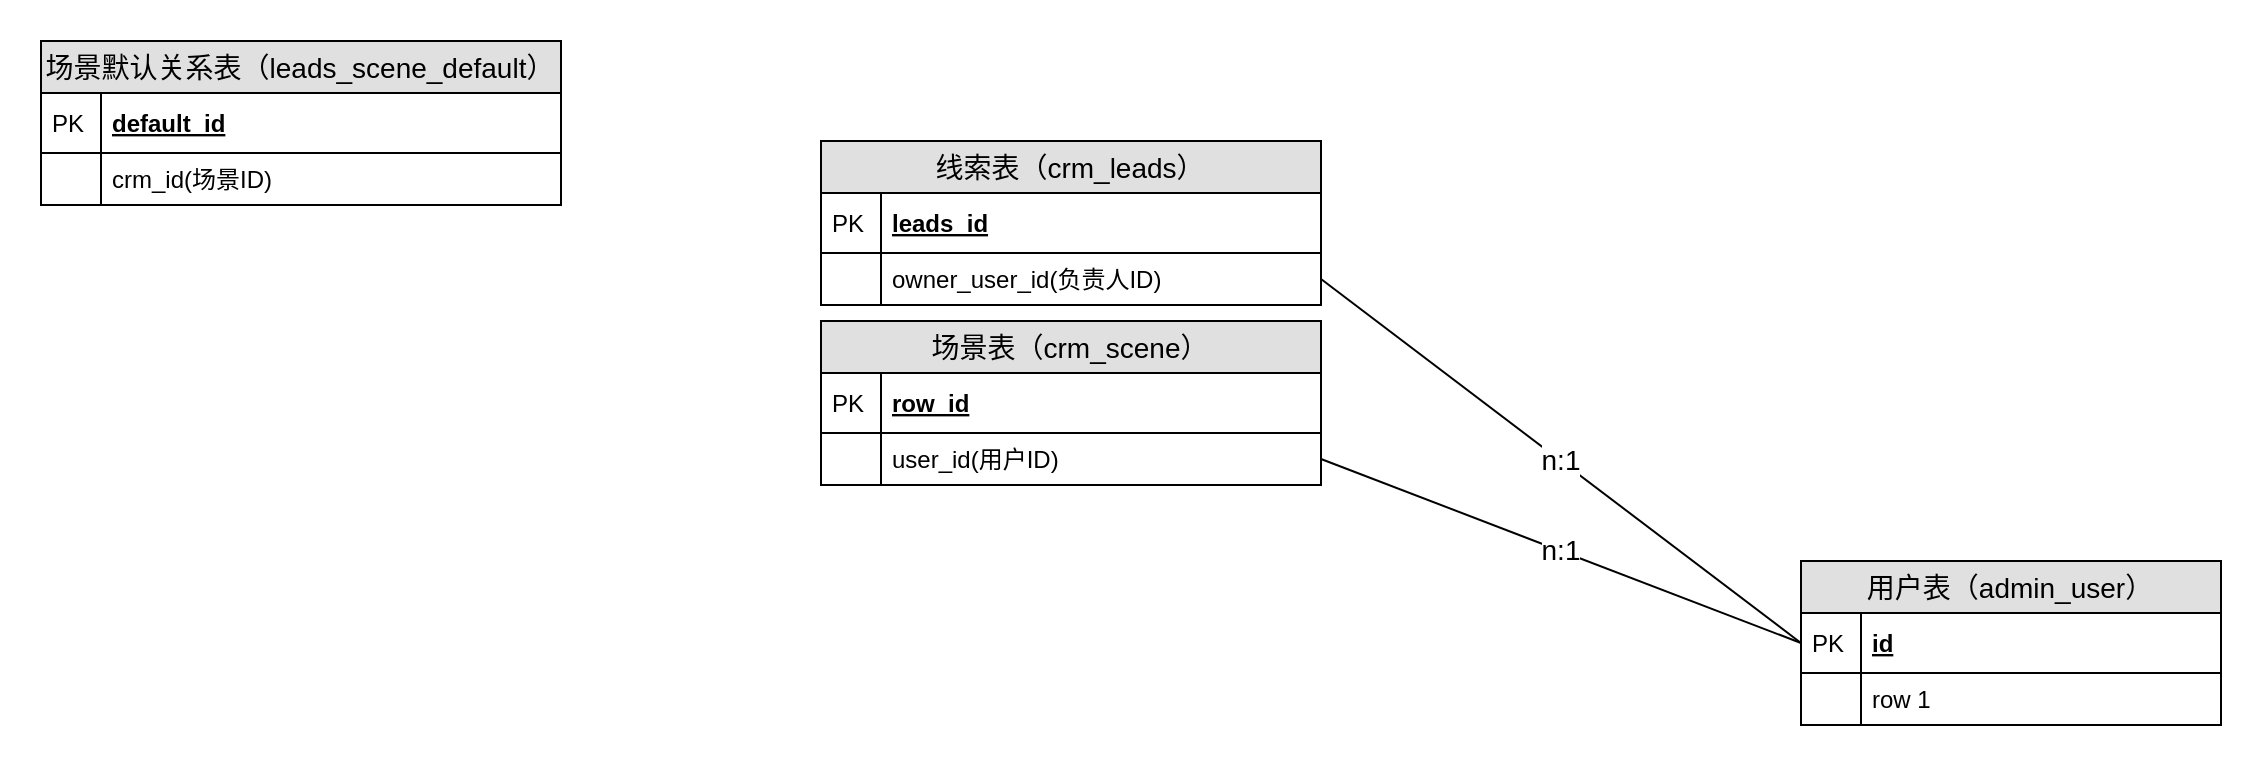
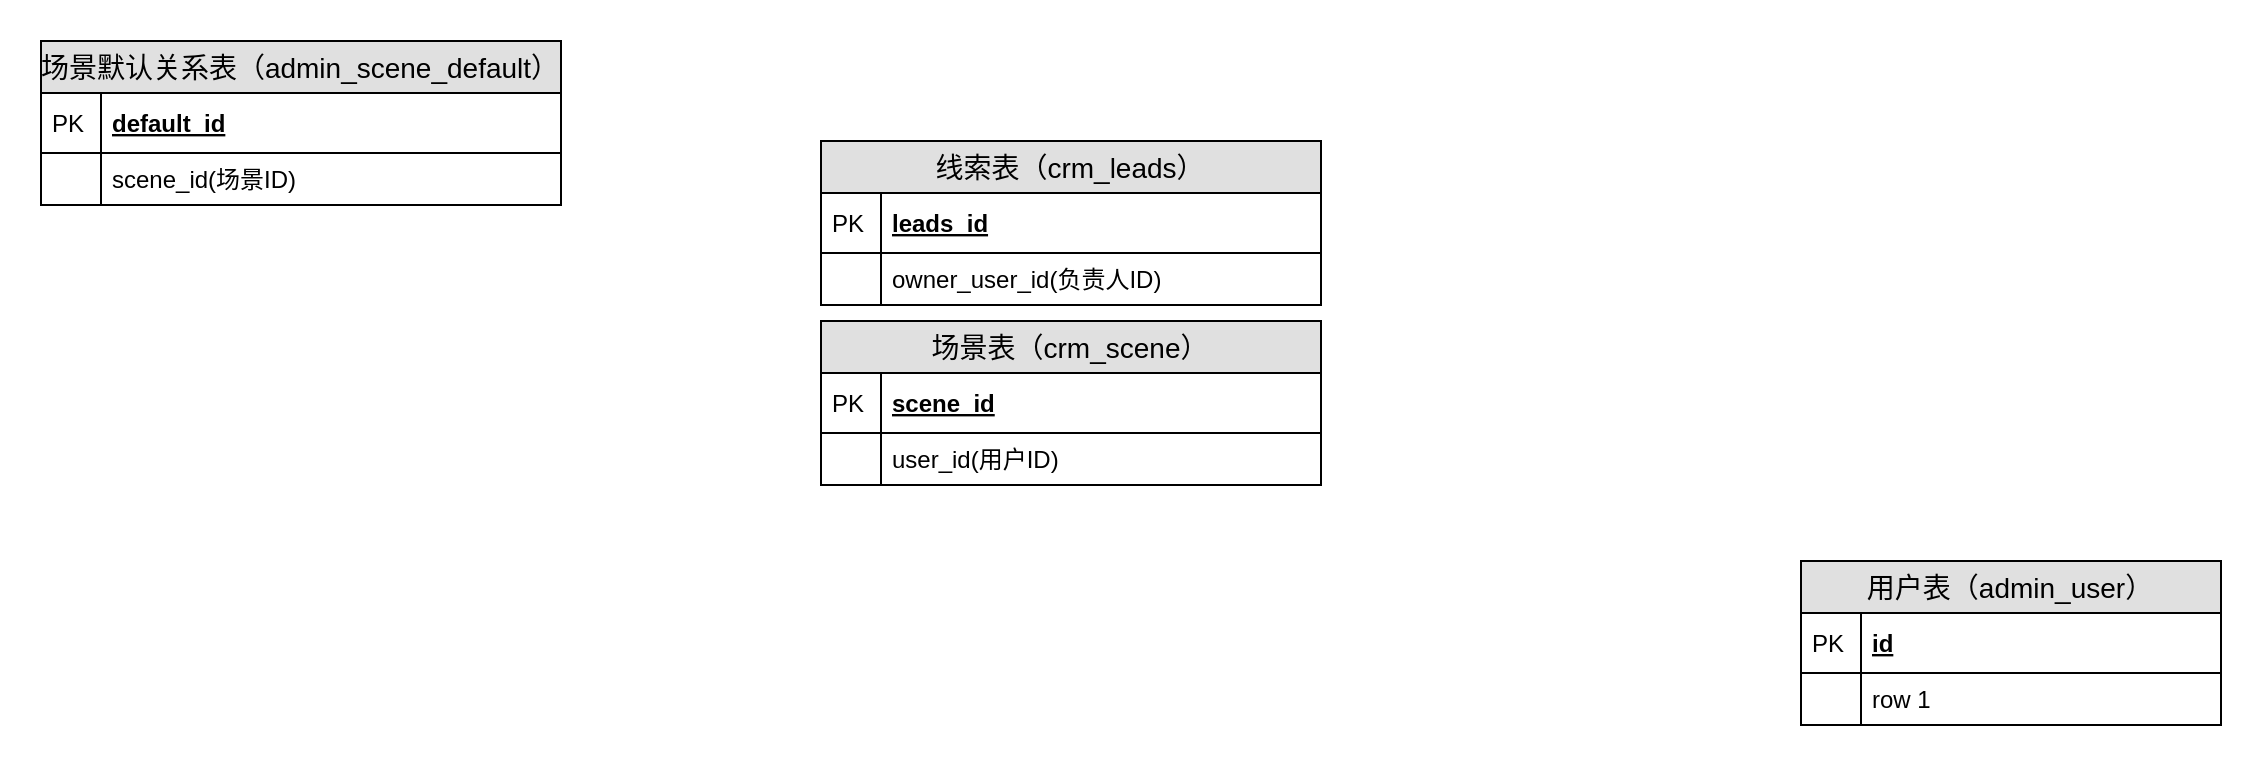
(300, 69) -> (300, 69)
(200, 180) -> (214, 180)
(929, 404) -> (943, 404)
(1441, 505) -> none
(1681, 552) -> none
